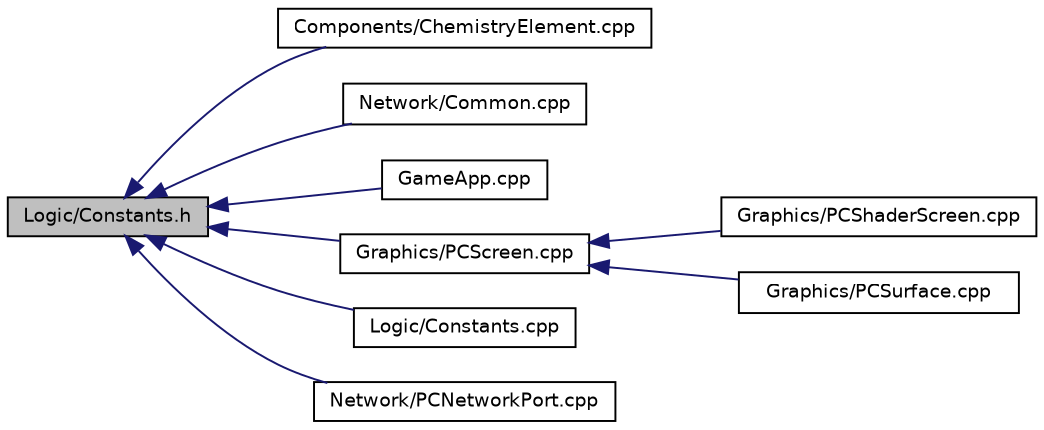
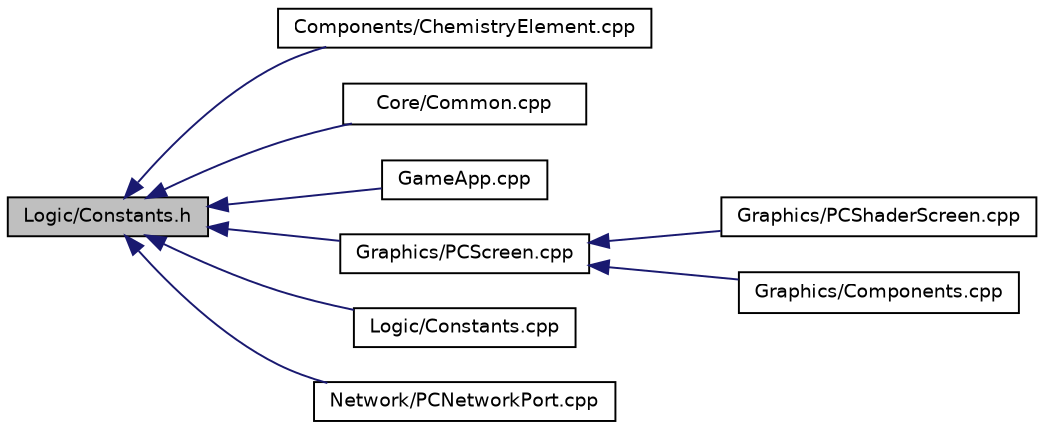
(465, 104) -> (465, 104)
(879, 293) -> (879, 293)
